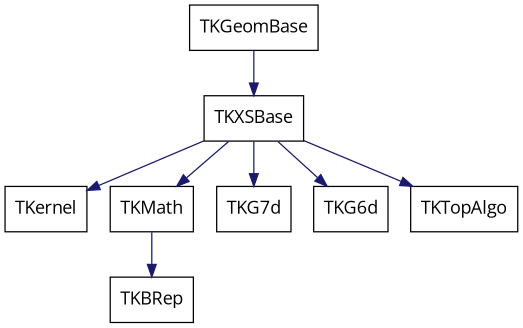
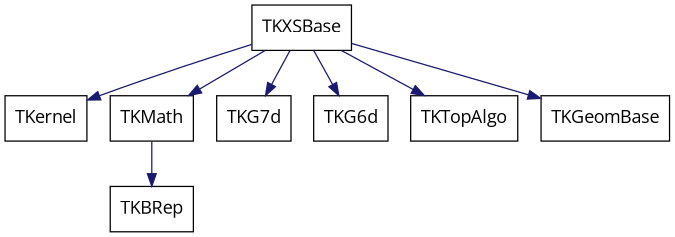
(254, 67) -> (440, 69)
